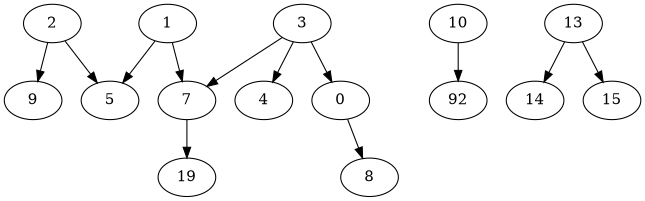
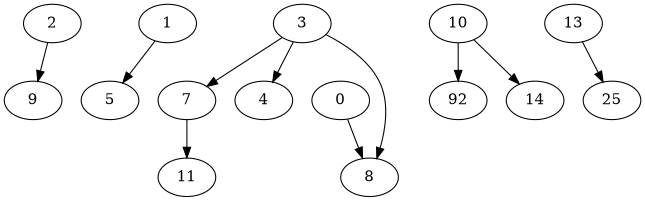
(176, 57) -> none
(319, 57) -> (378, 80)
(557, 57) -> (493, 58)
(78, 58) -> none
(612, 100) -> (612, 100)
(187, 177) -> (187, 177)
